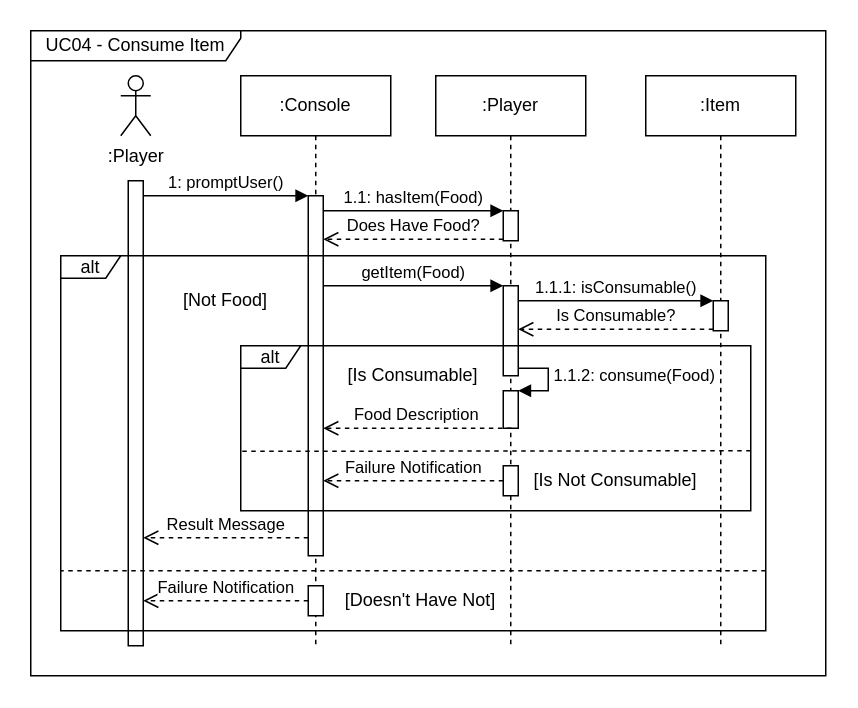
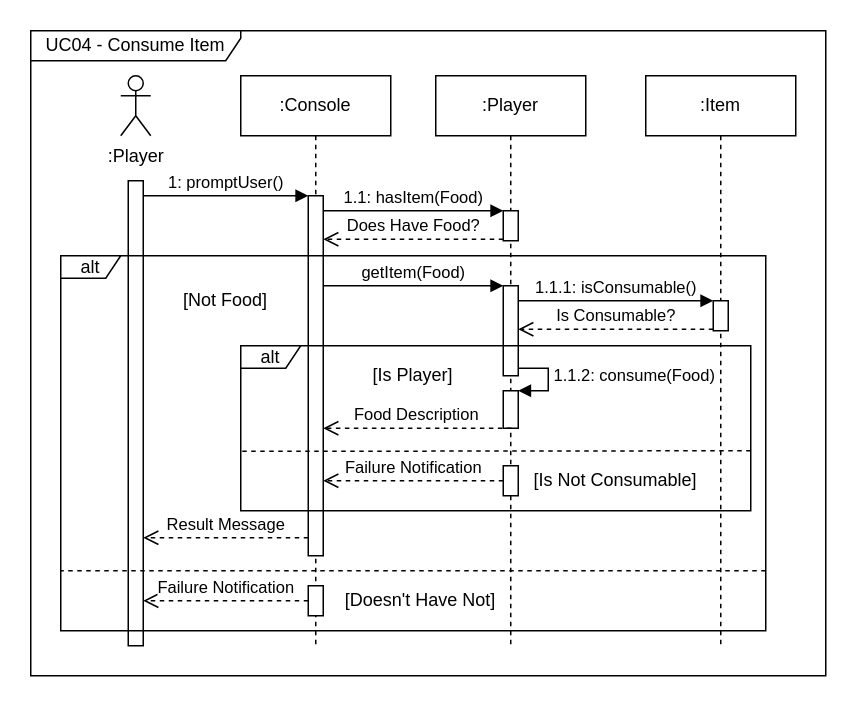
(413, 376) -> (413, 376)
